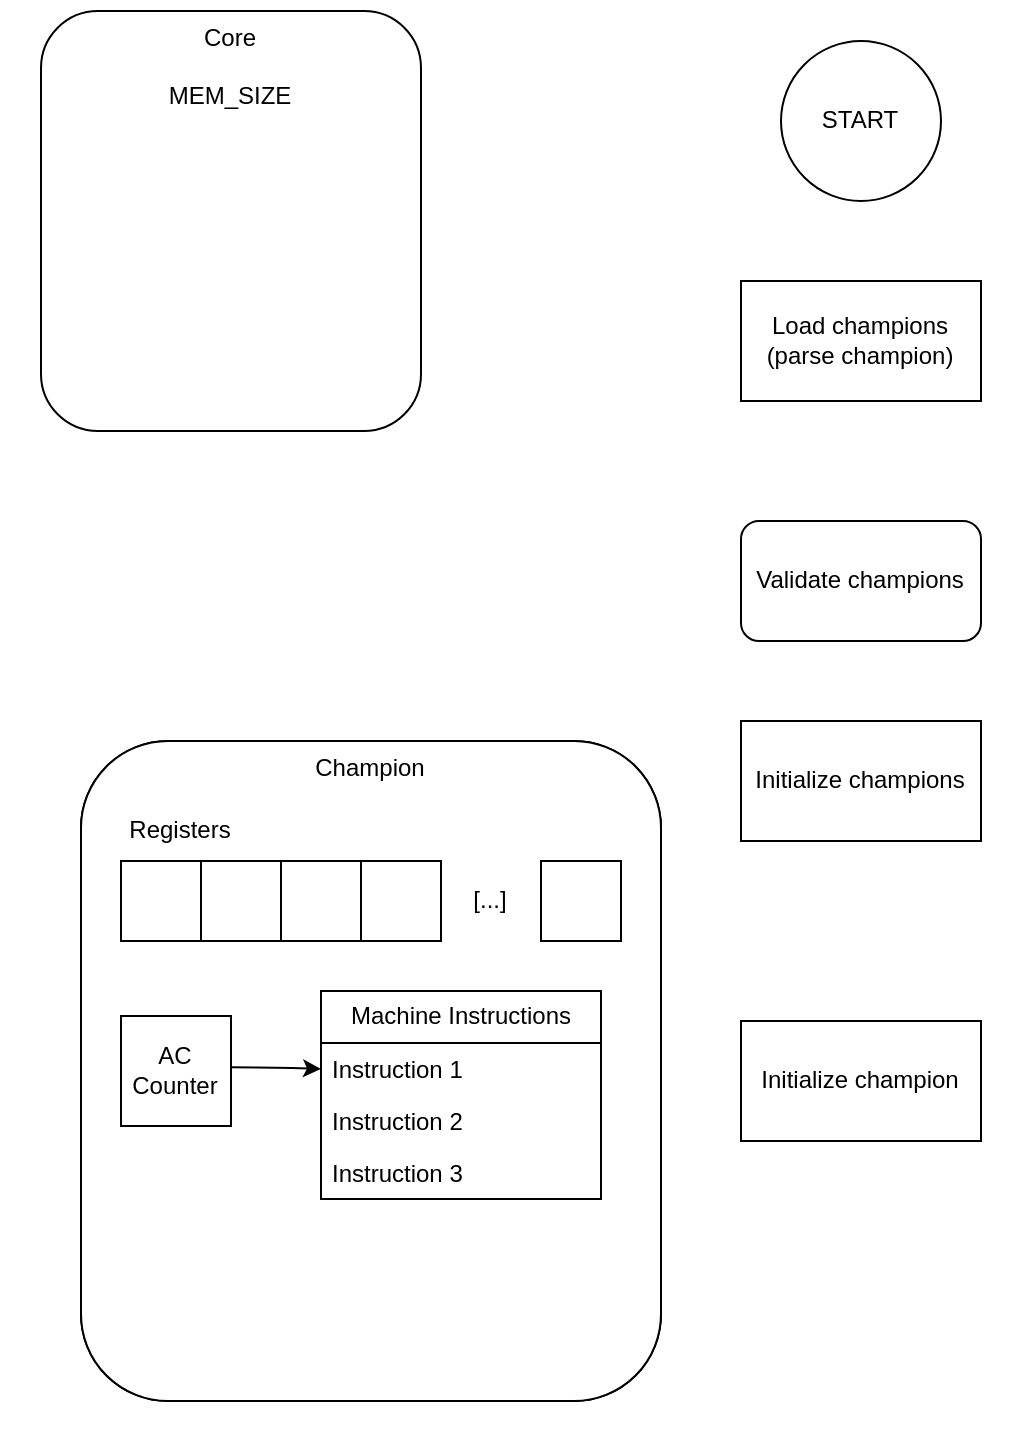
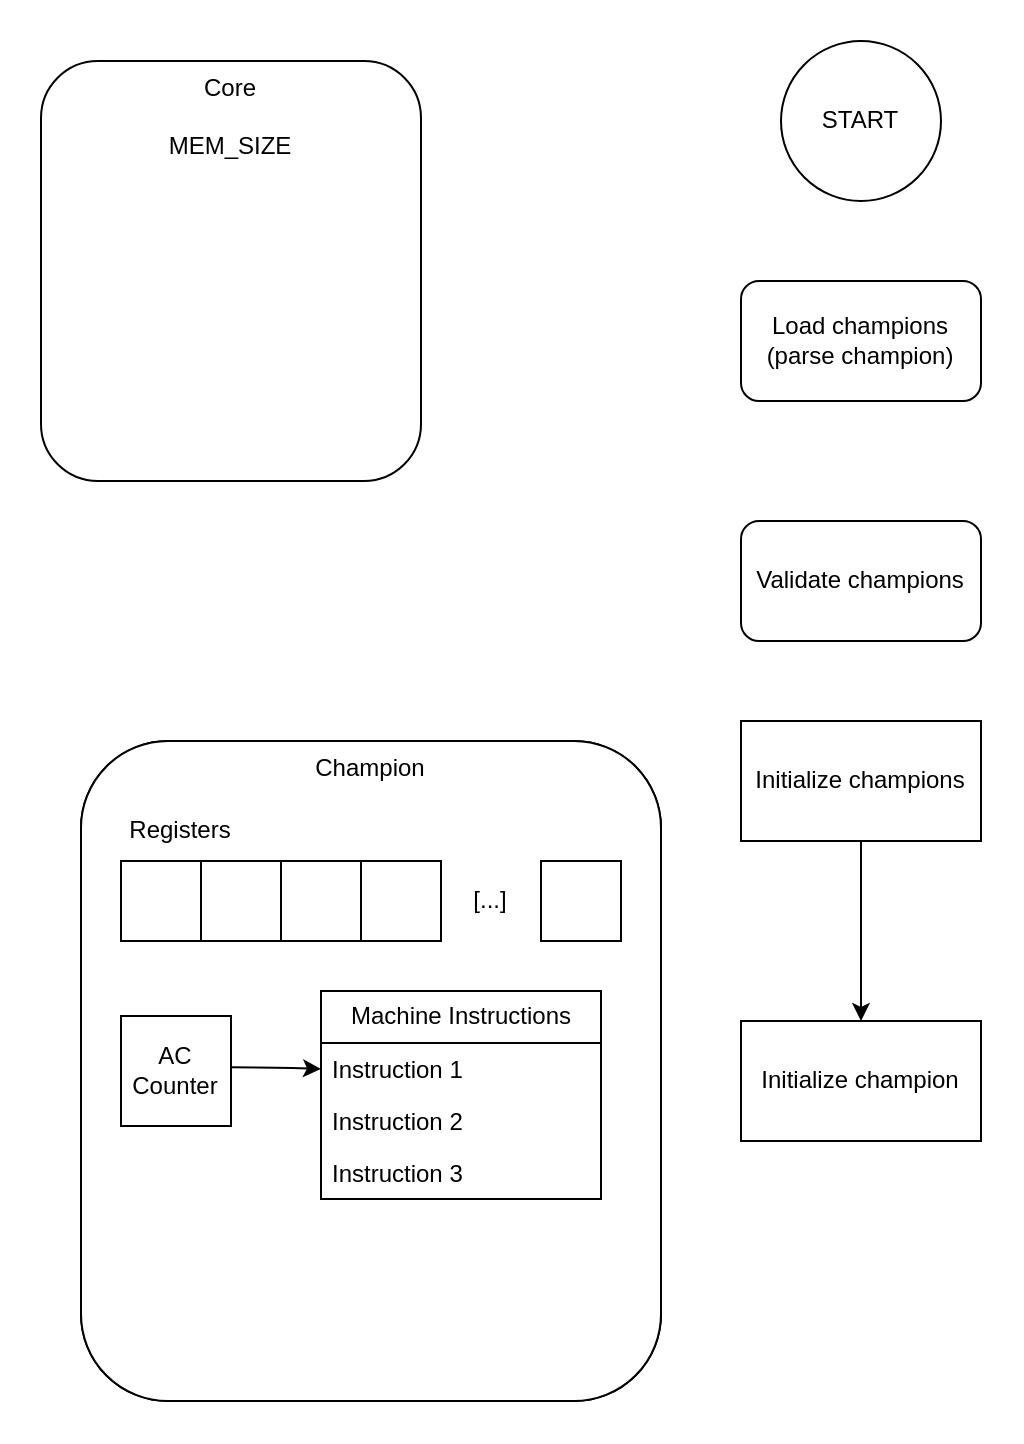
(231, 221) -> (231, 271)
(861, 341) -> (861, 341)
none -> (861, 924)
